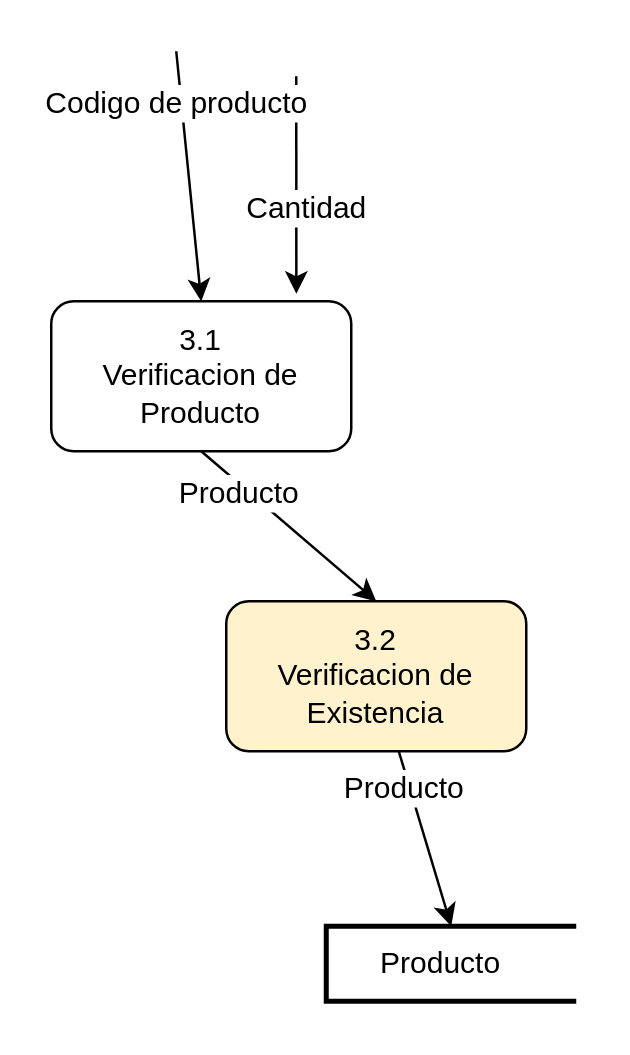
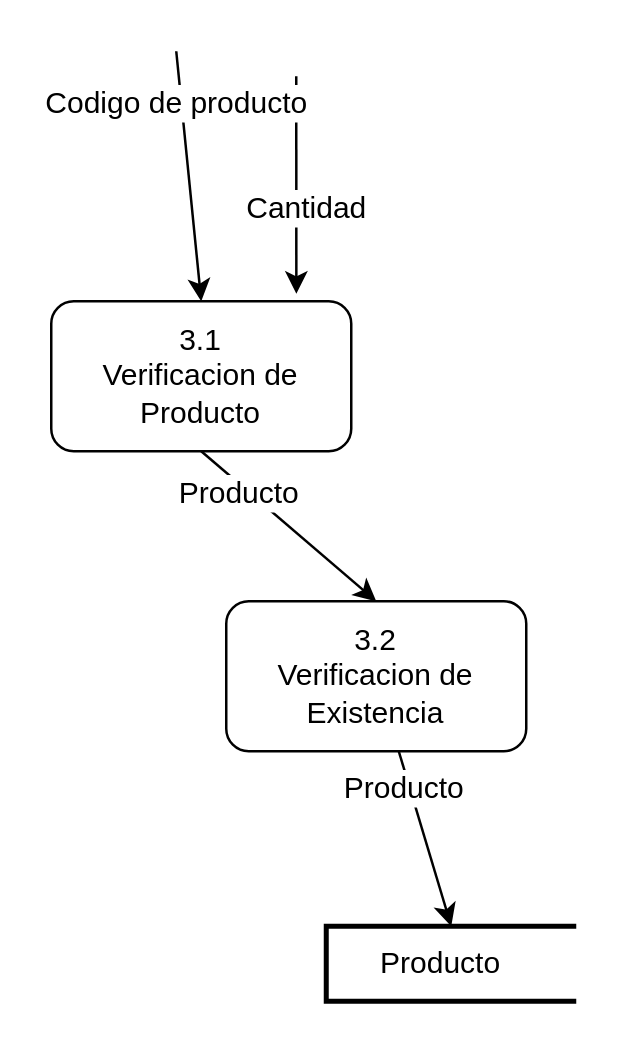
(376, 676) -> (376, 676)
